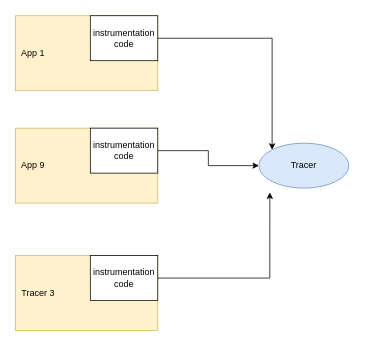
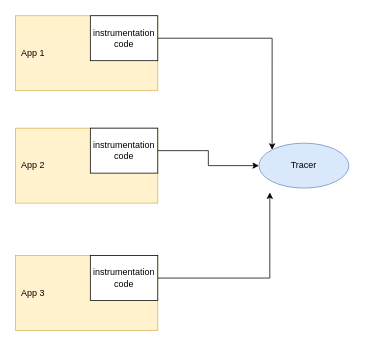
(28, 165) -> (28, 165)
(36, 293) -> (28, 293)
